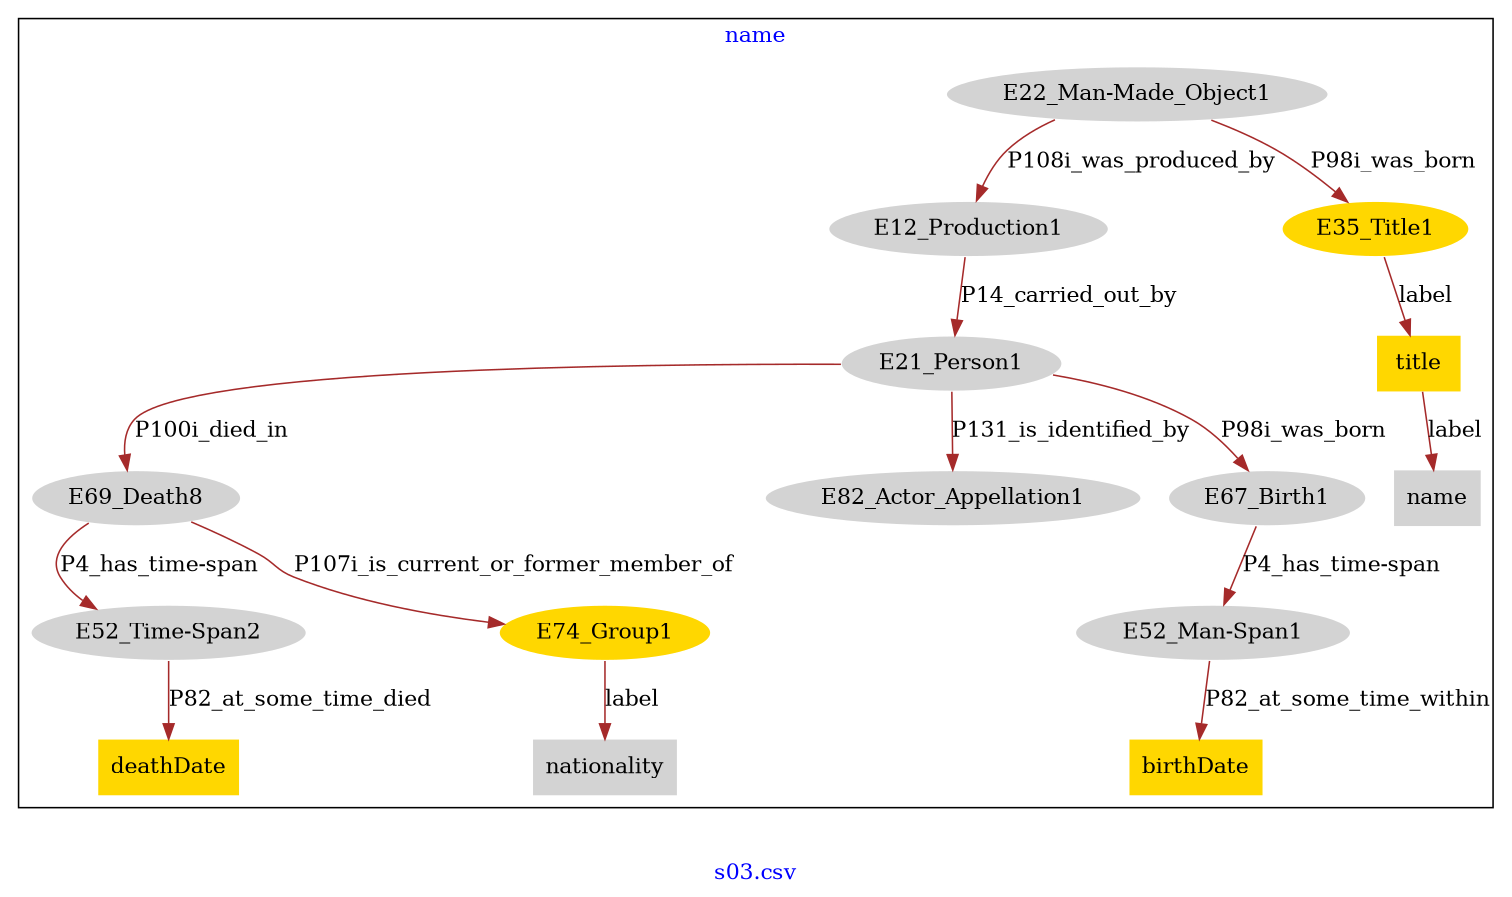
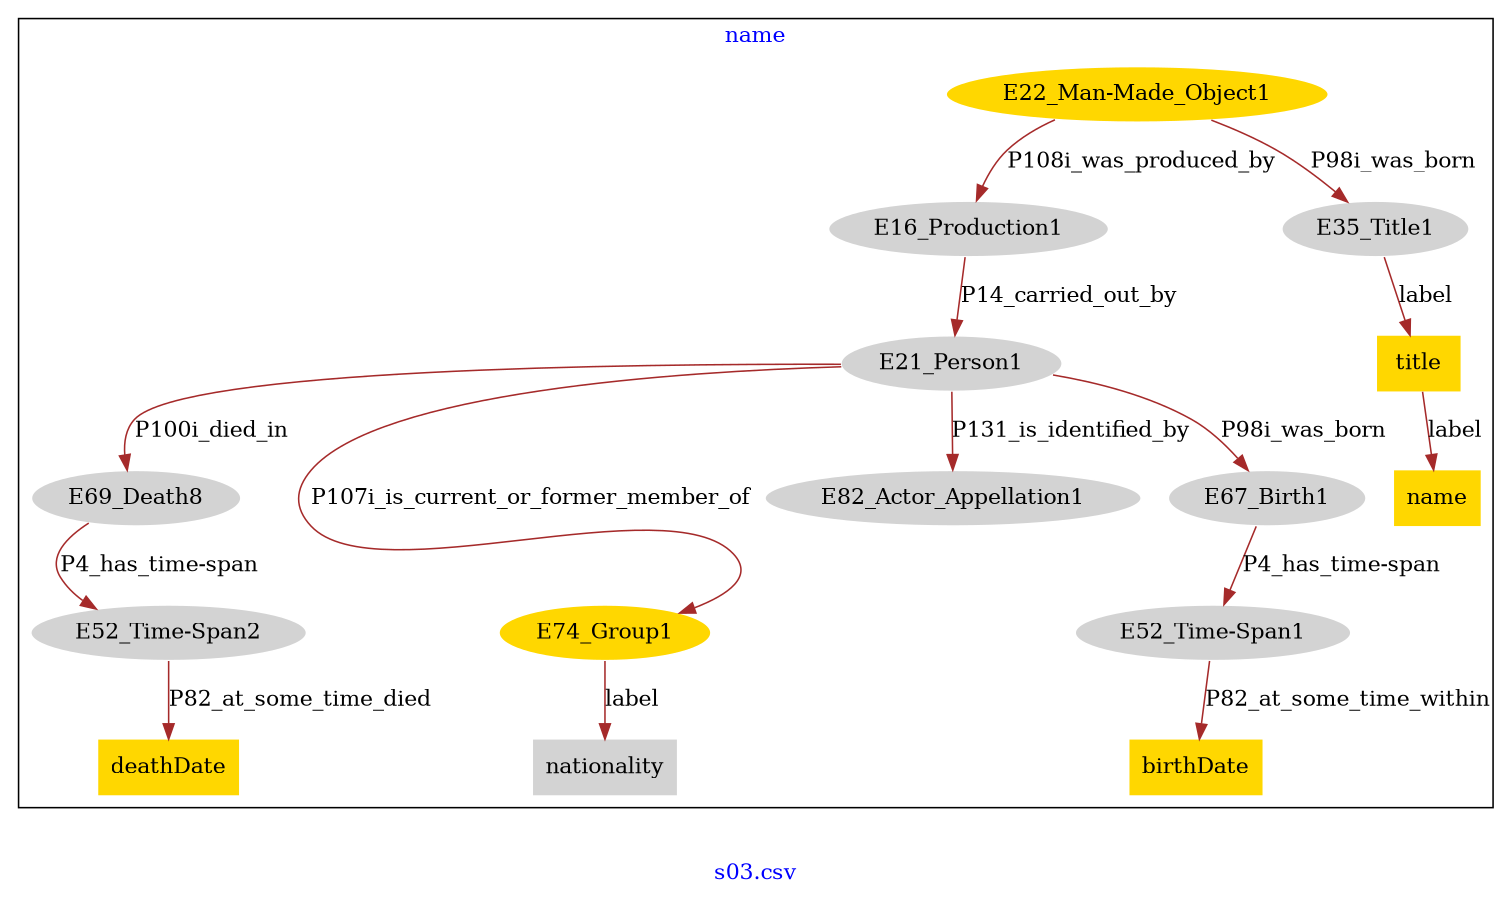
(1137, 94) -> (1137, 94)
(969, 229) -> (969, 229)
(1375, 229) -> (1375, 229)
(1437, 498) -> (1437, 498)
(333, 591) -> (303, 482)
(1213, 633) -> (1213, 633)
